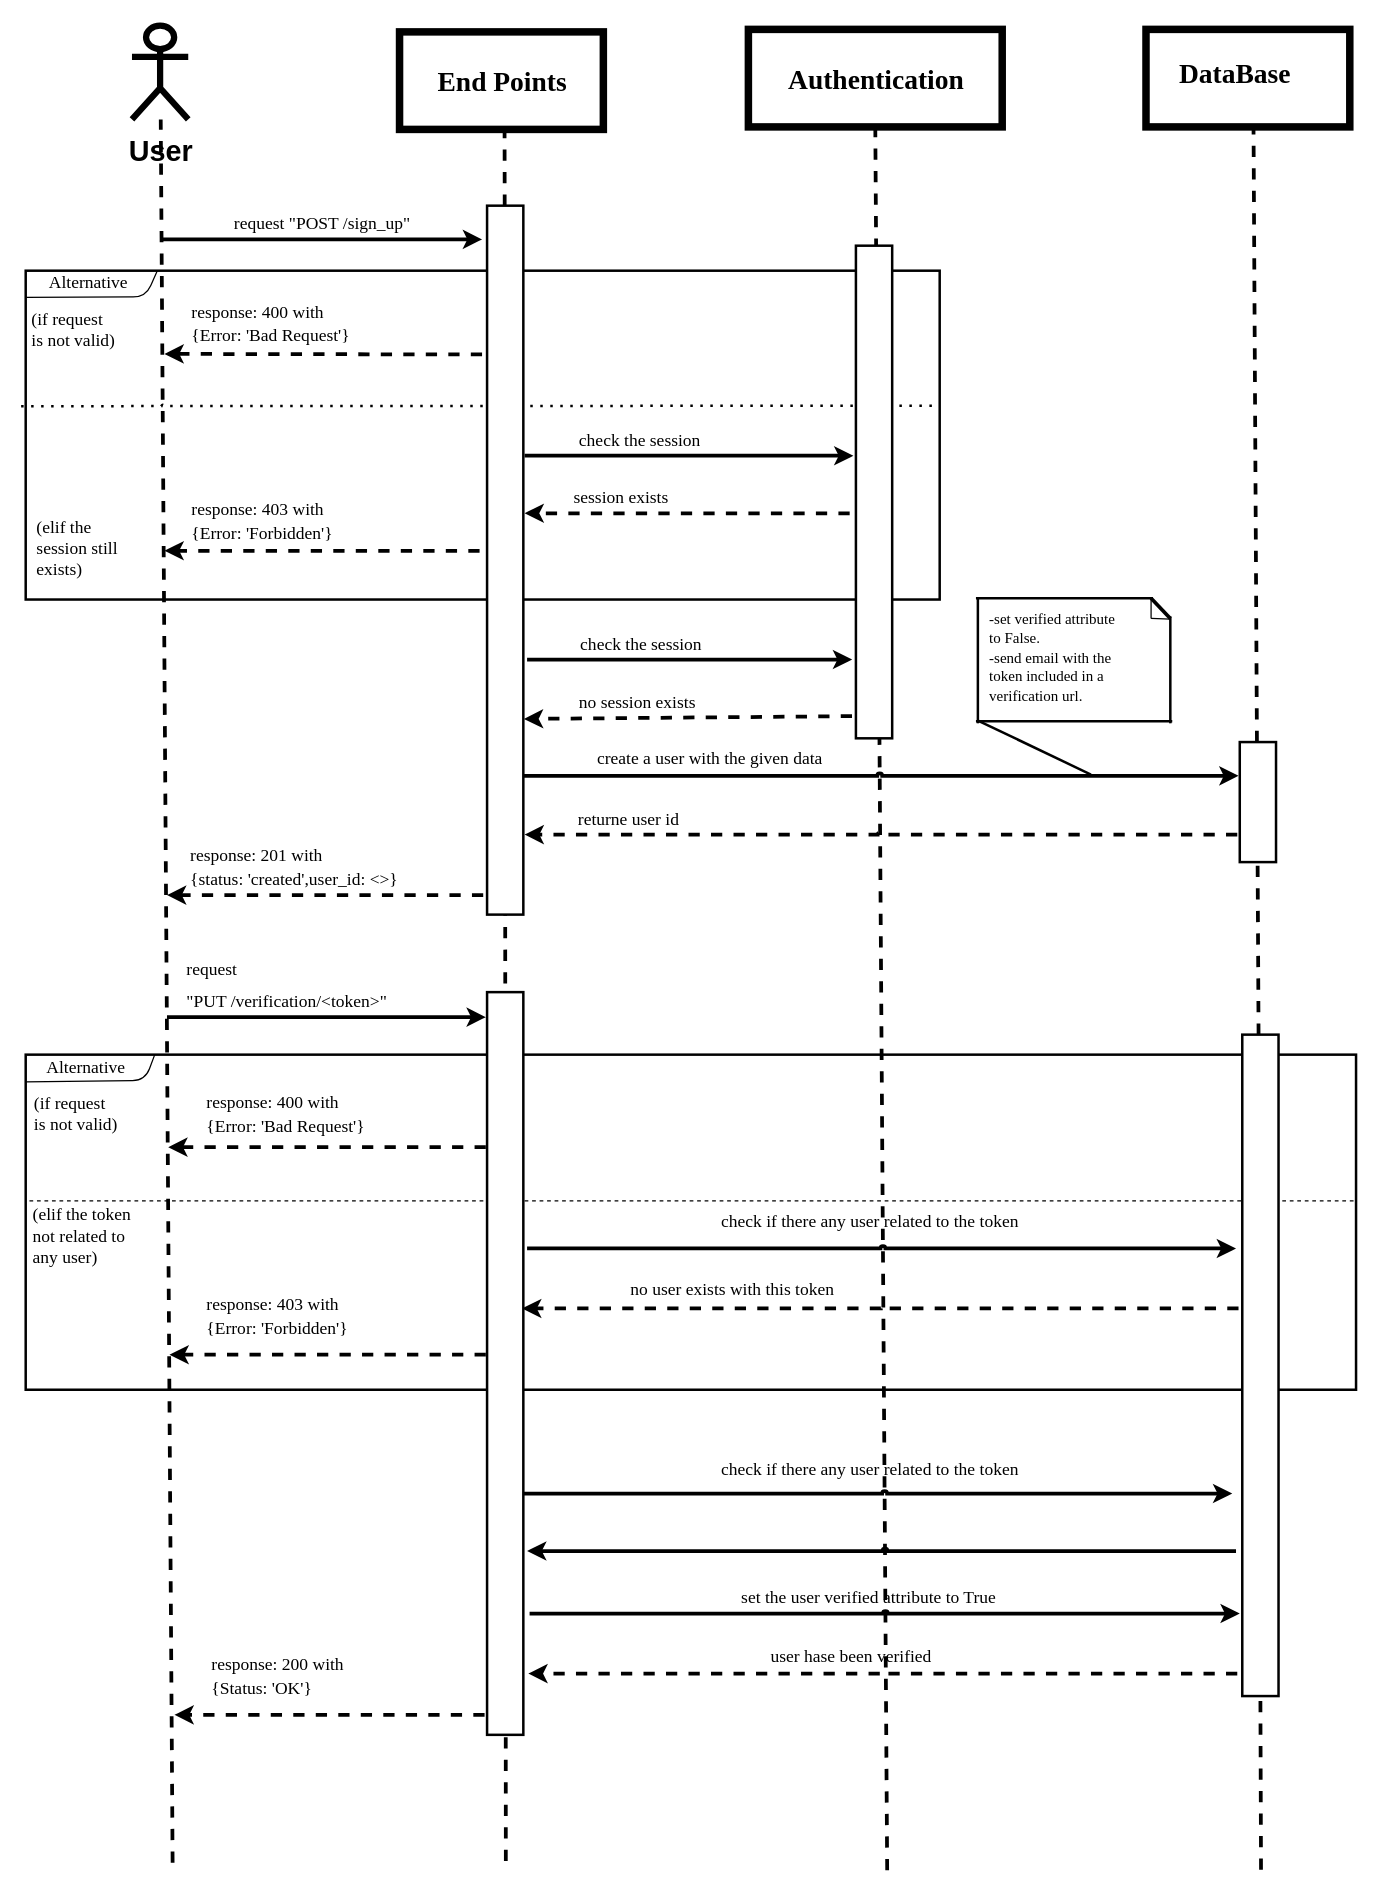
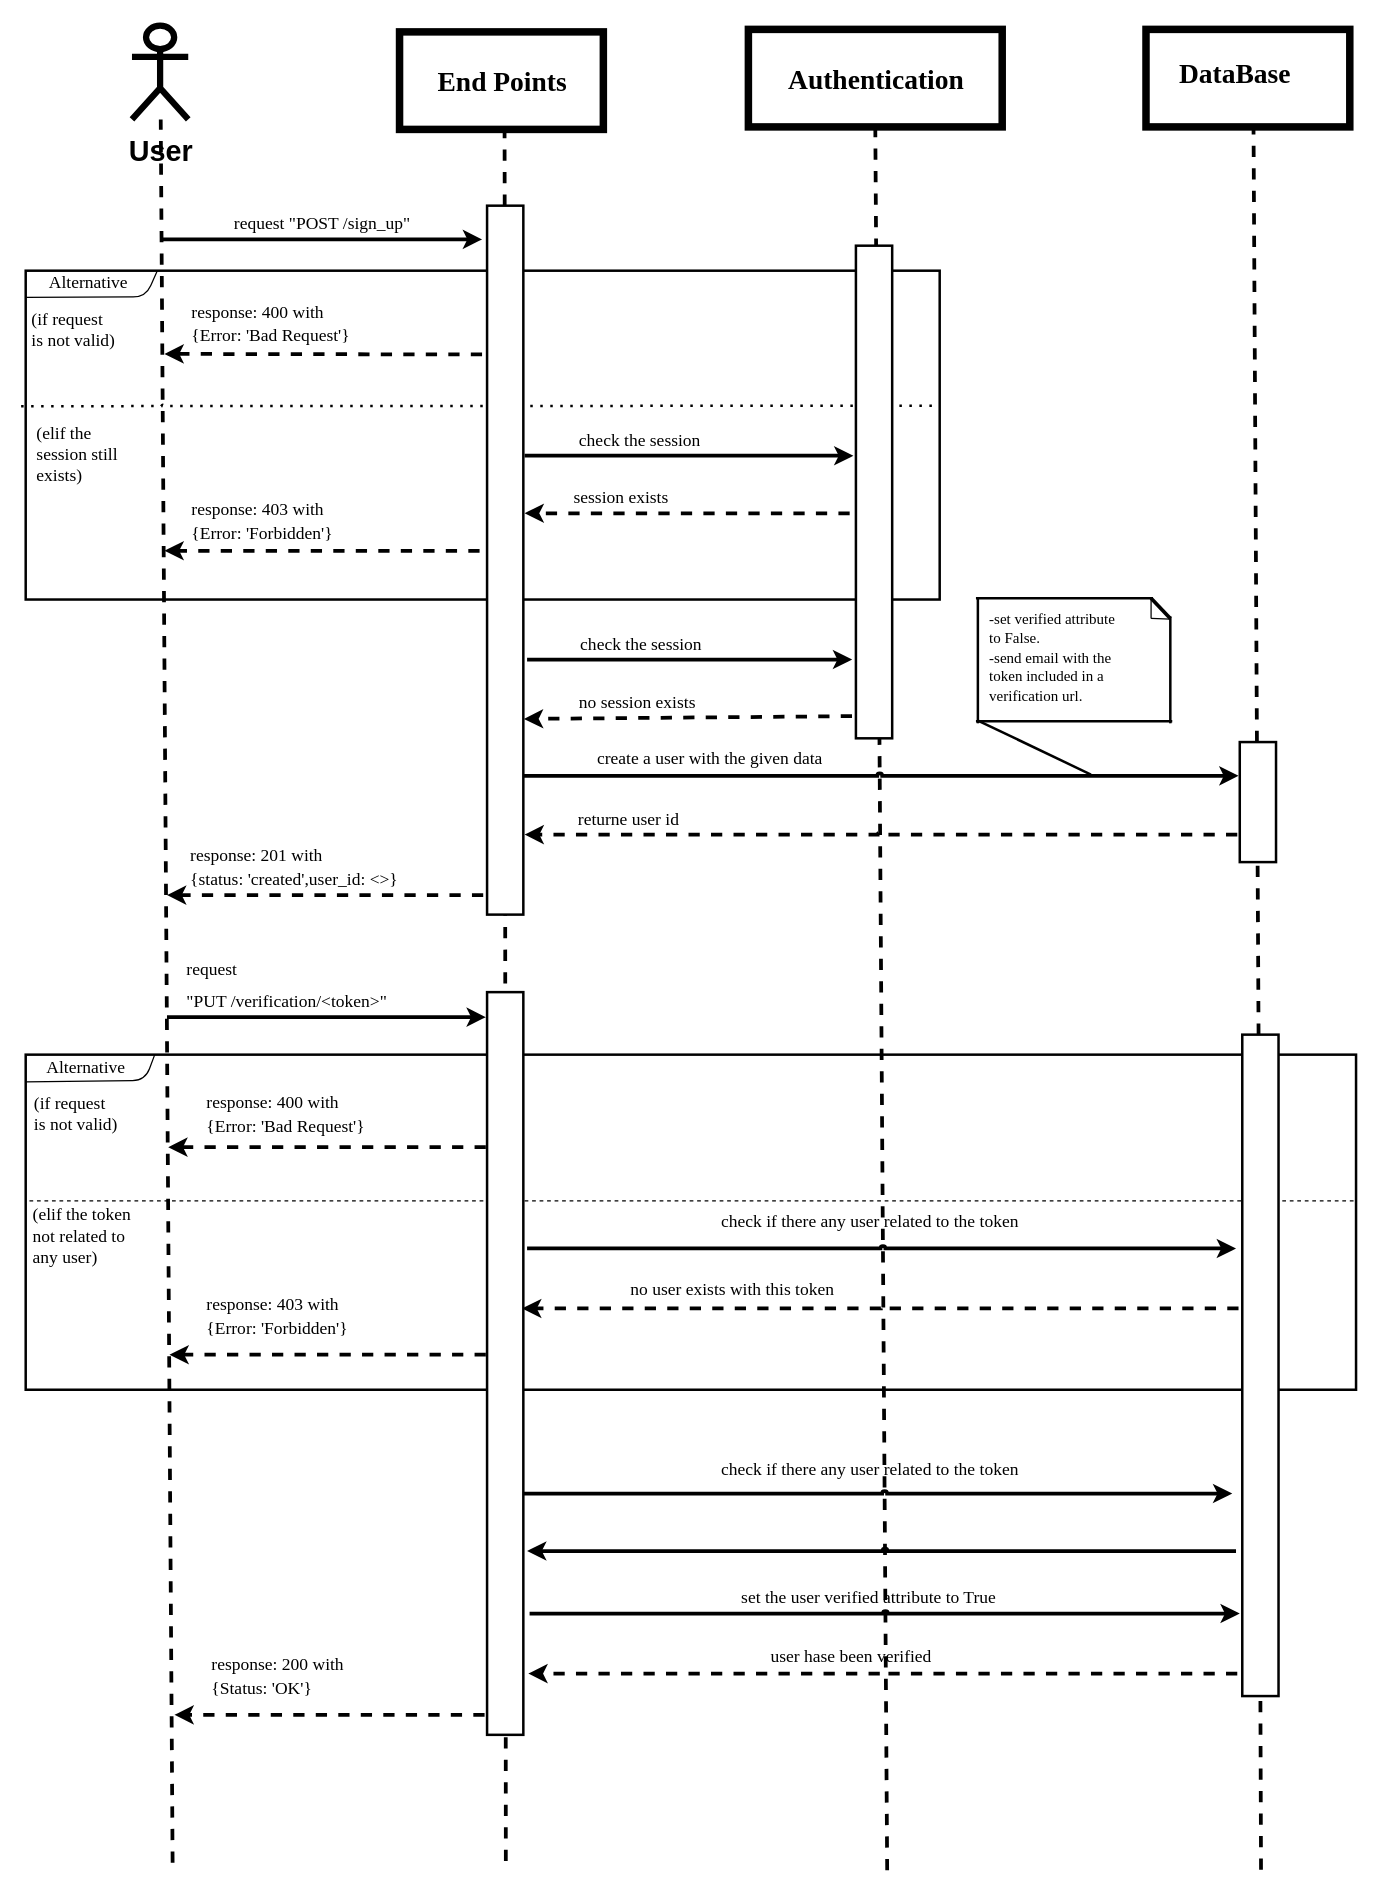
(96, 549) -> (96, 456)
